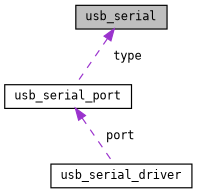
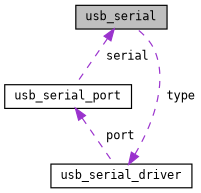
(124, 57) -> (124, 57)
none -> (159, 90)
